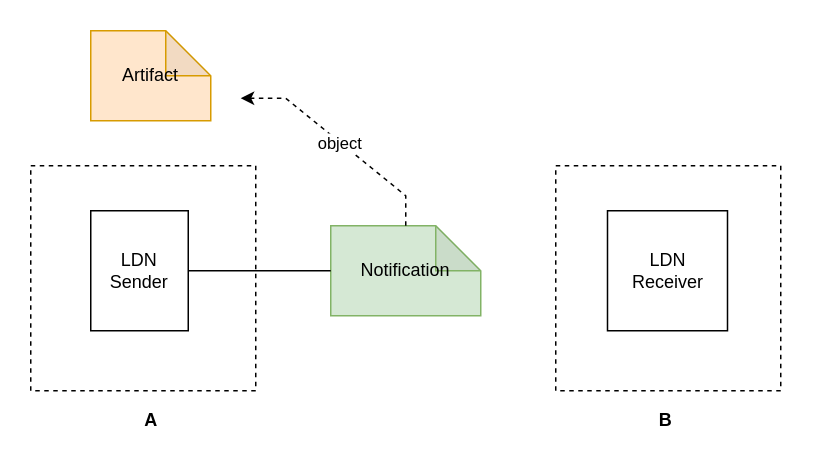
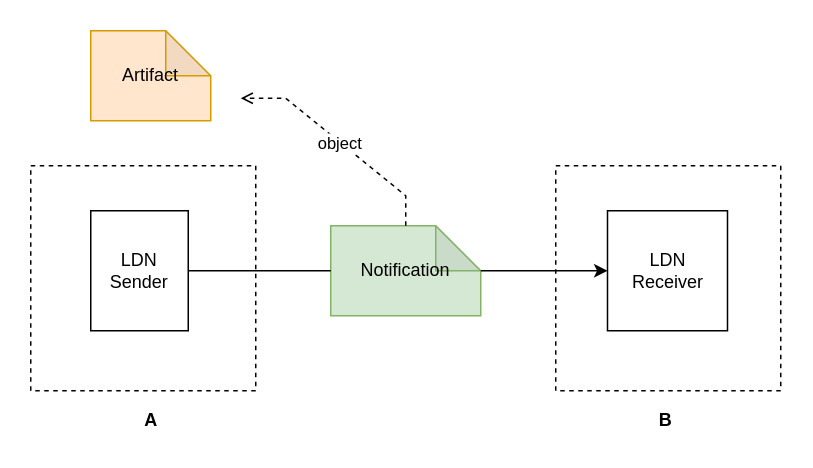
(252, 98) -> (249, 98)
none -> (539, 271)
